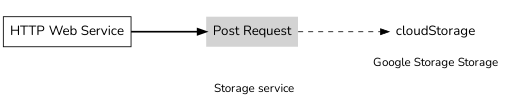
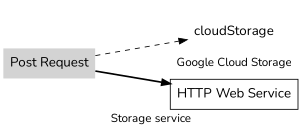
(164, 32) -> (129, 77)
(436, 63) -> (235, 63)
